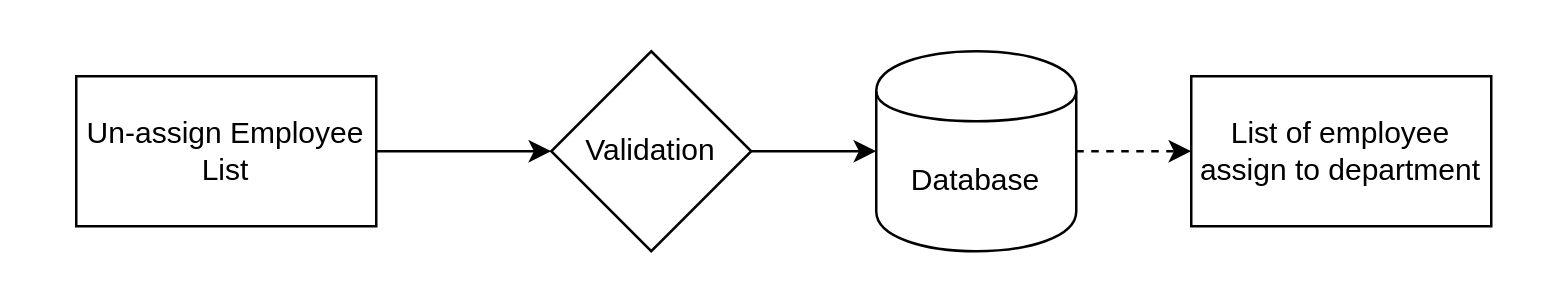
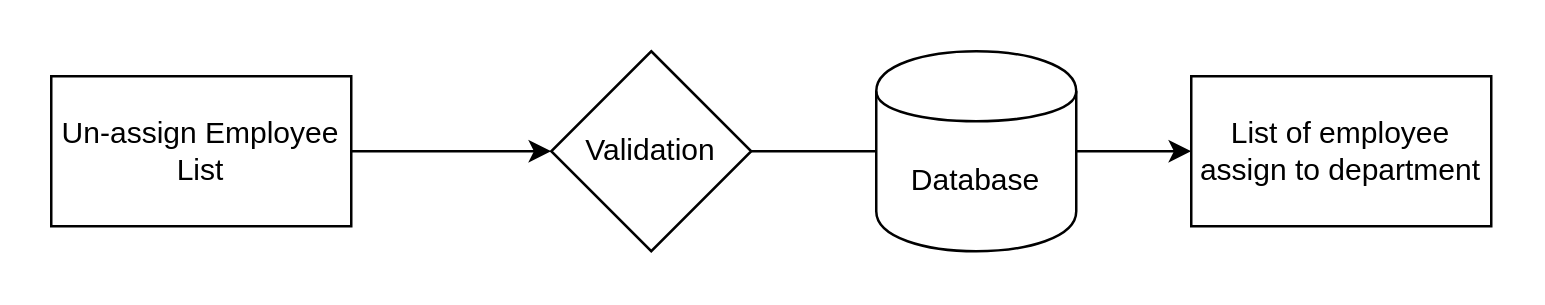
(226, 151) -> (201, 151)
(858, 151) -> (865, 151)
(1122, 151) -> (1122, 151)
